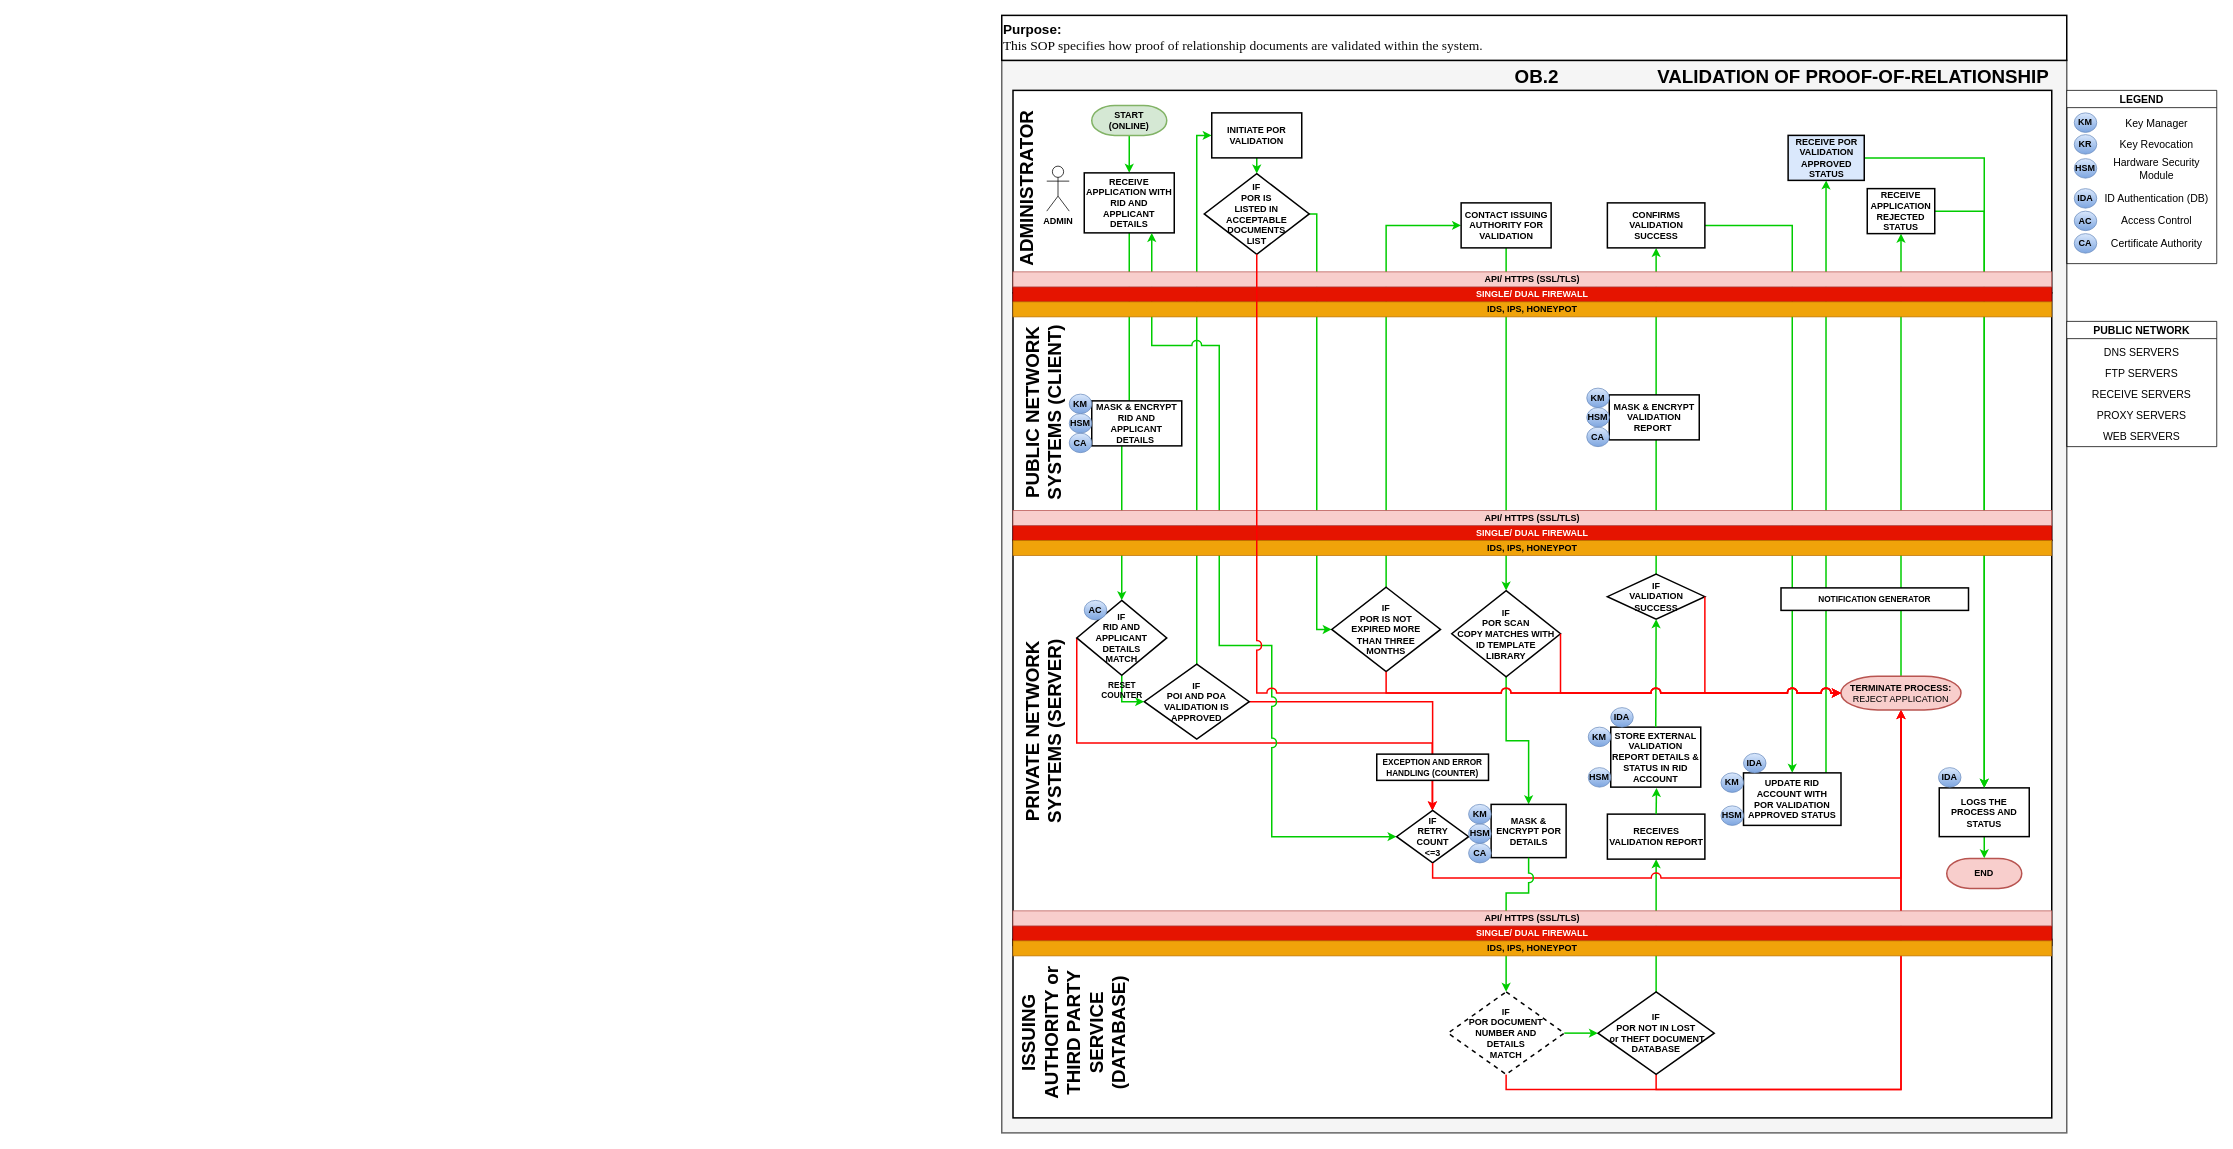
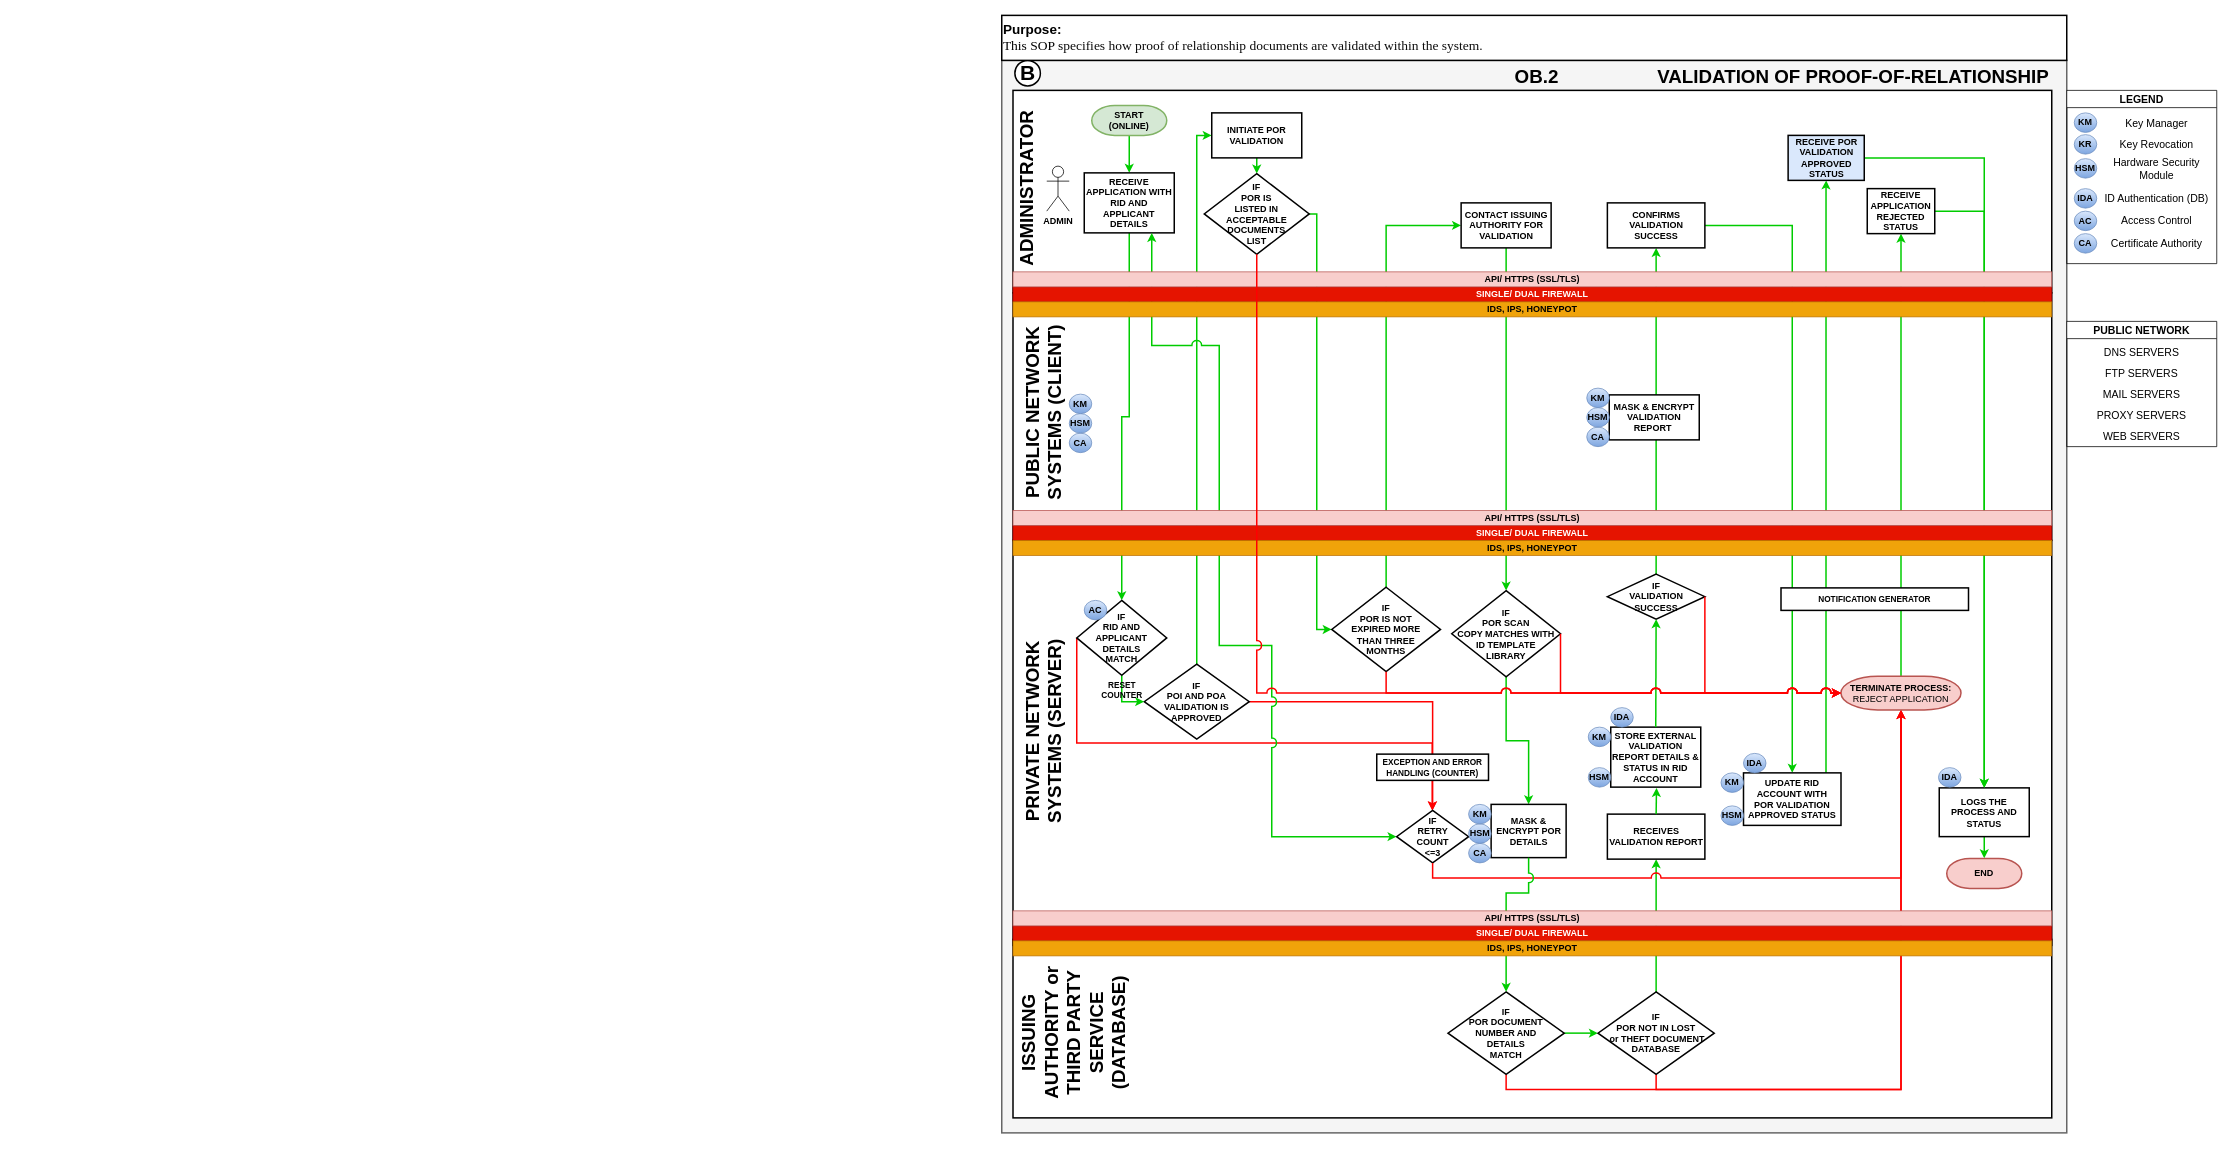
none -> (1028, 73)
(2142, 394) -> (2142, 394)
(1137, 423) -> none
(1506, 1033) -> (1506, 1033)
